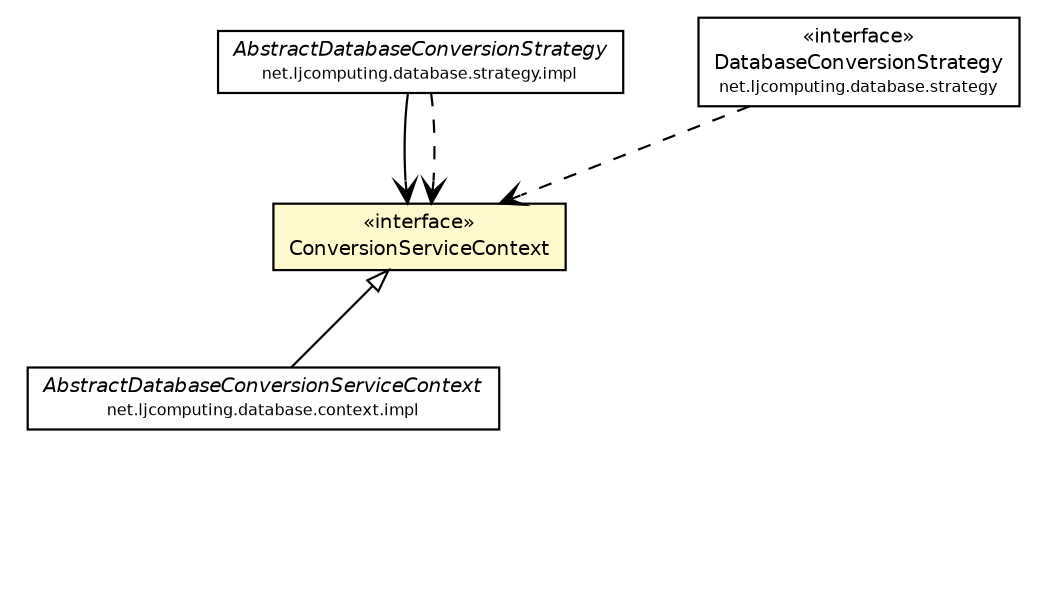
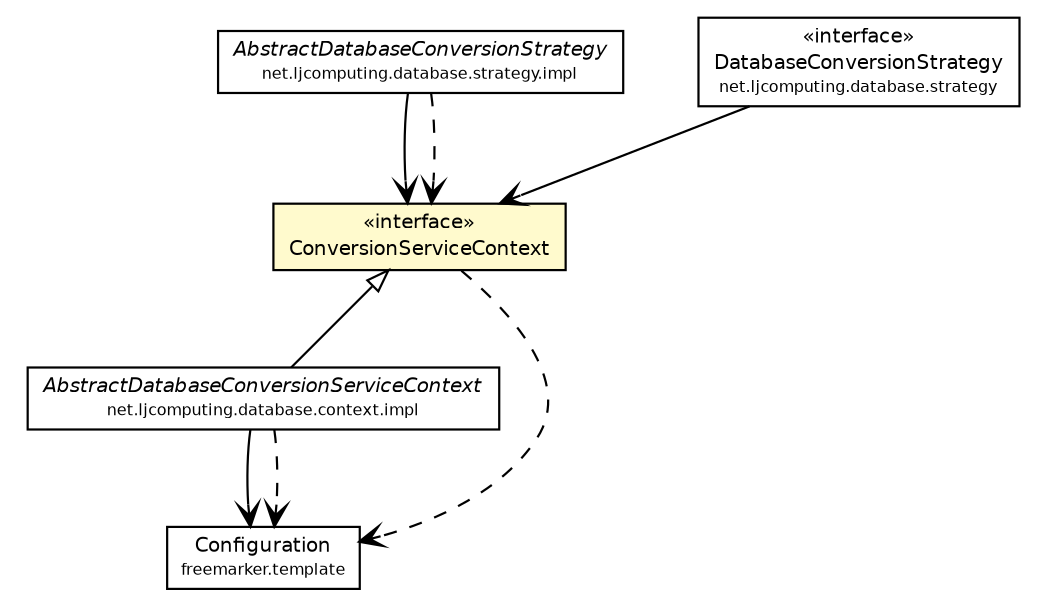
(635, 151) -> (635, 151)
none -> (262, 558)
